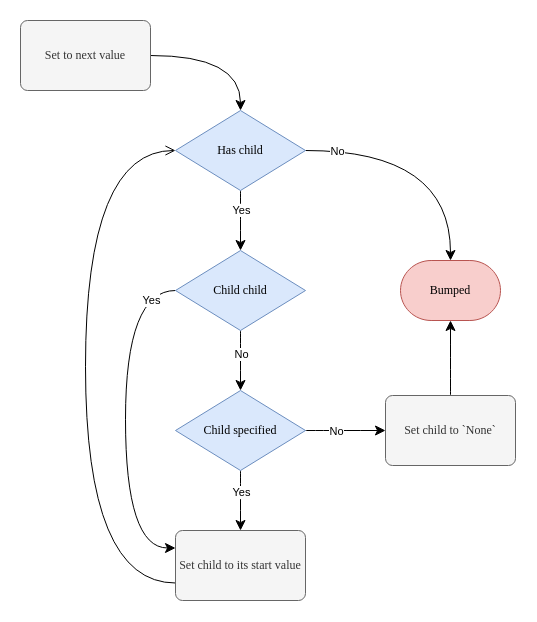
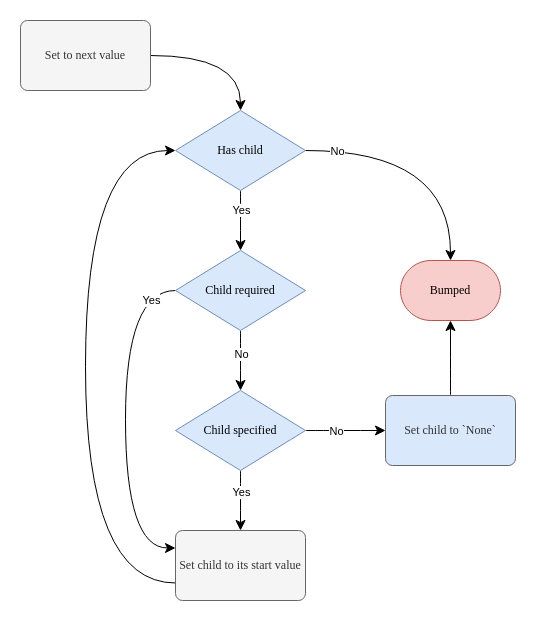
(115, 190) -> (112, 191)
(241, 291) -> (241, 291)
(451, 431) -> (451, 431)
